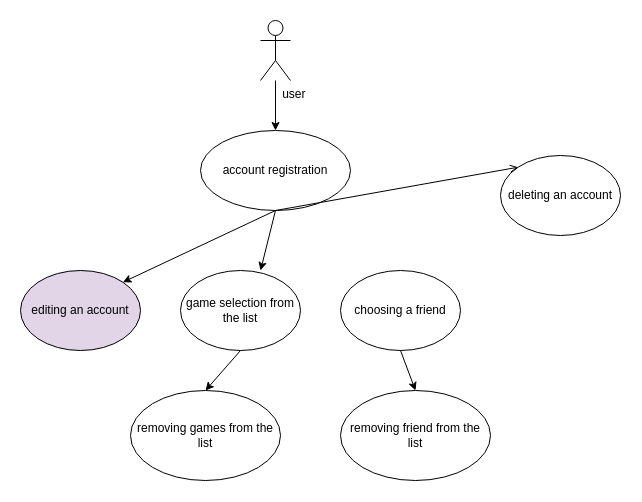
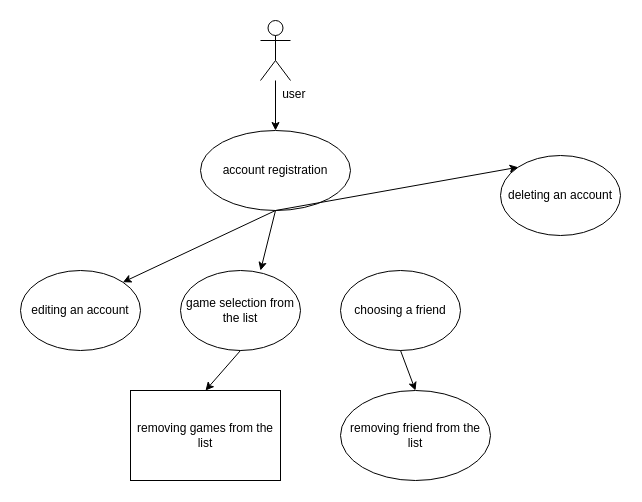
(511, 168) -> (510, 169)
(81, 311) -> (81, 311)
(206, 436) -> (206, 436)
